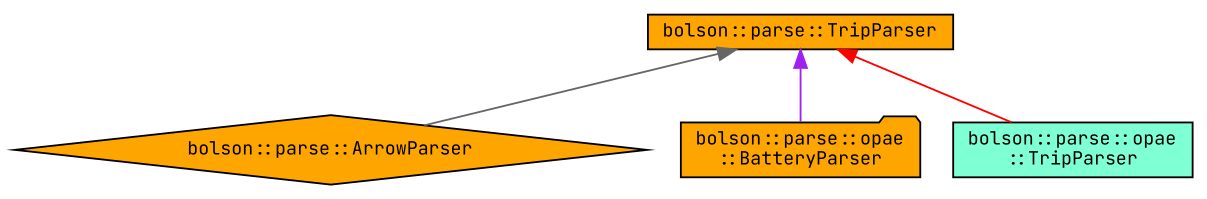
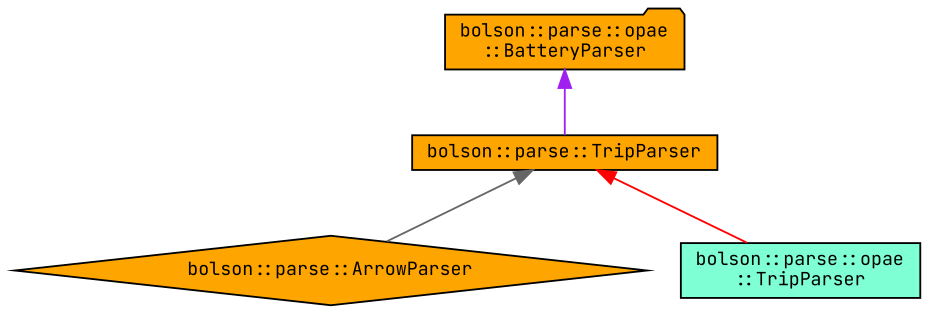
(801, 95) -> (565, 111)
